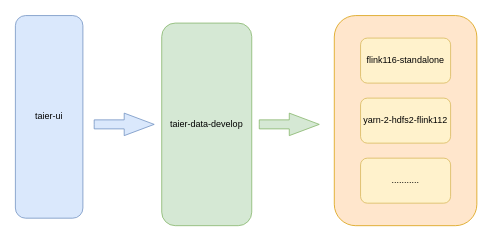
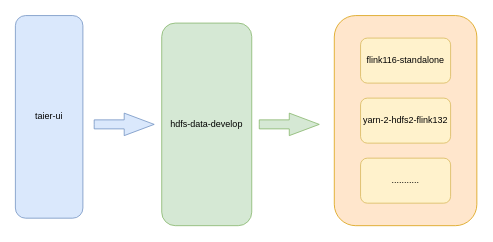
(405, 120) -> (405, 120)
(207, 124) -> (207, 124)
